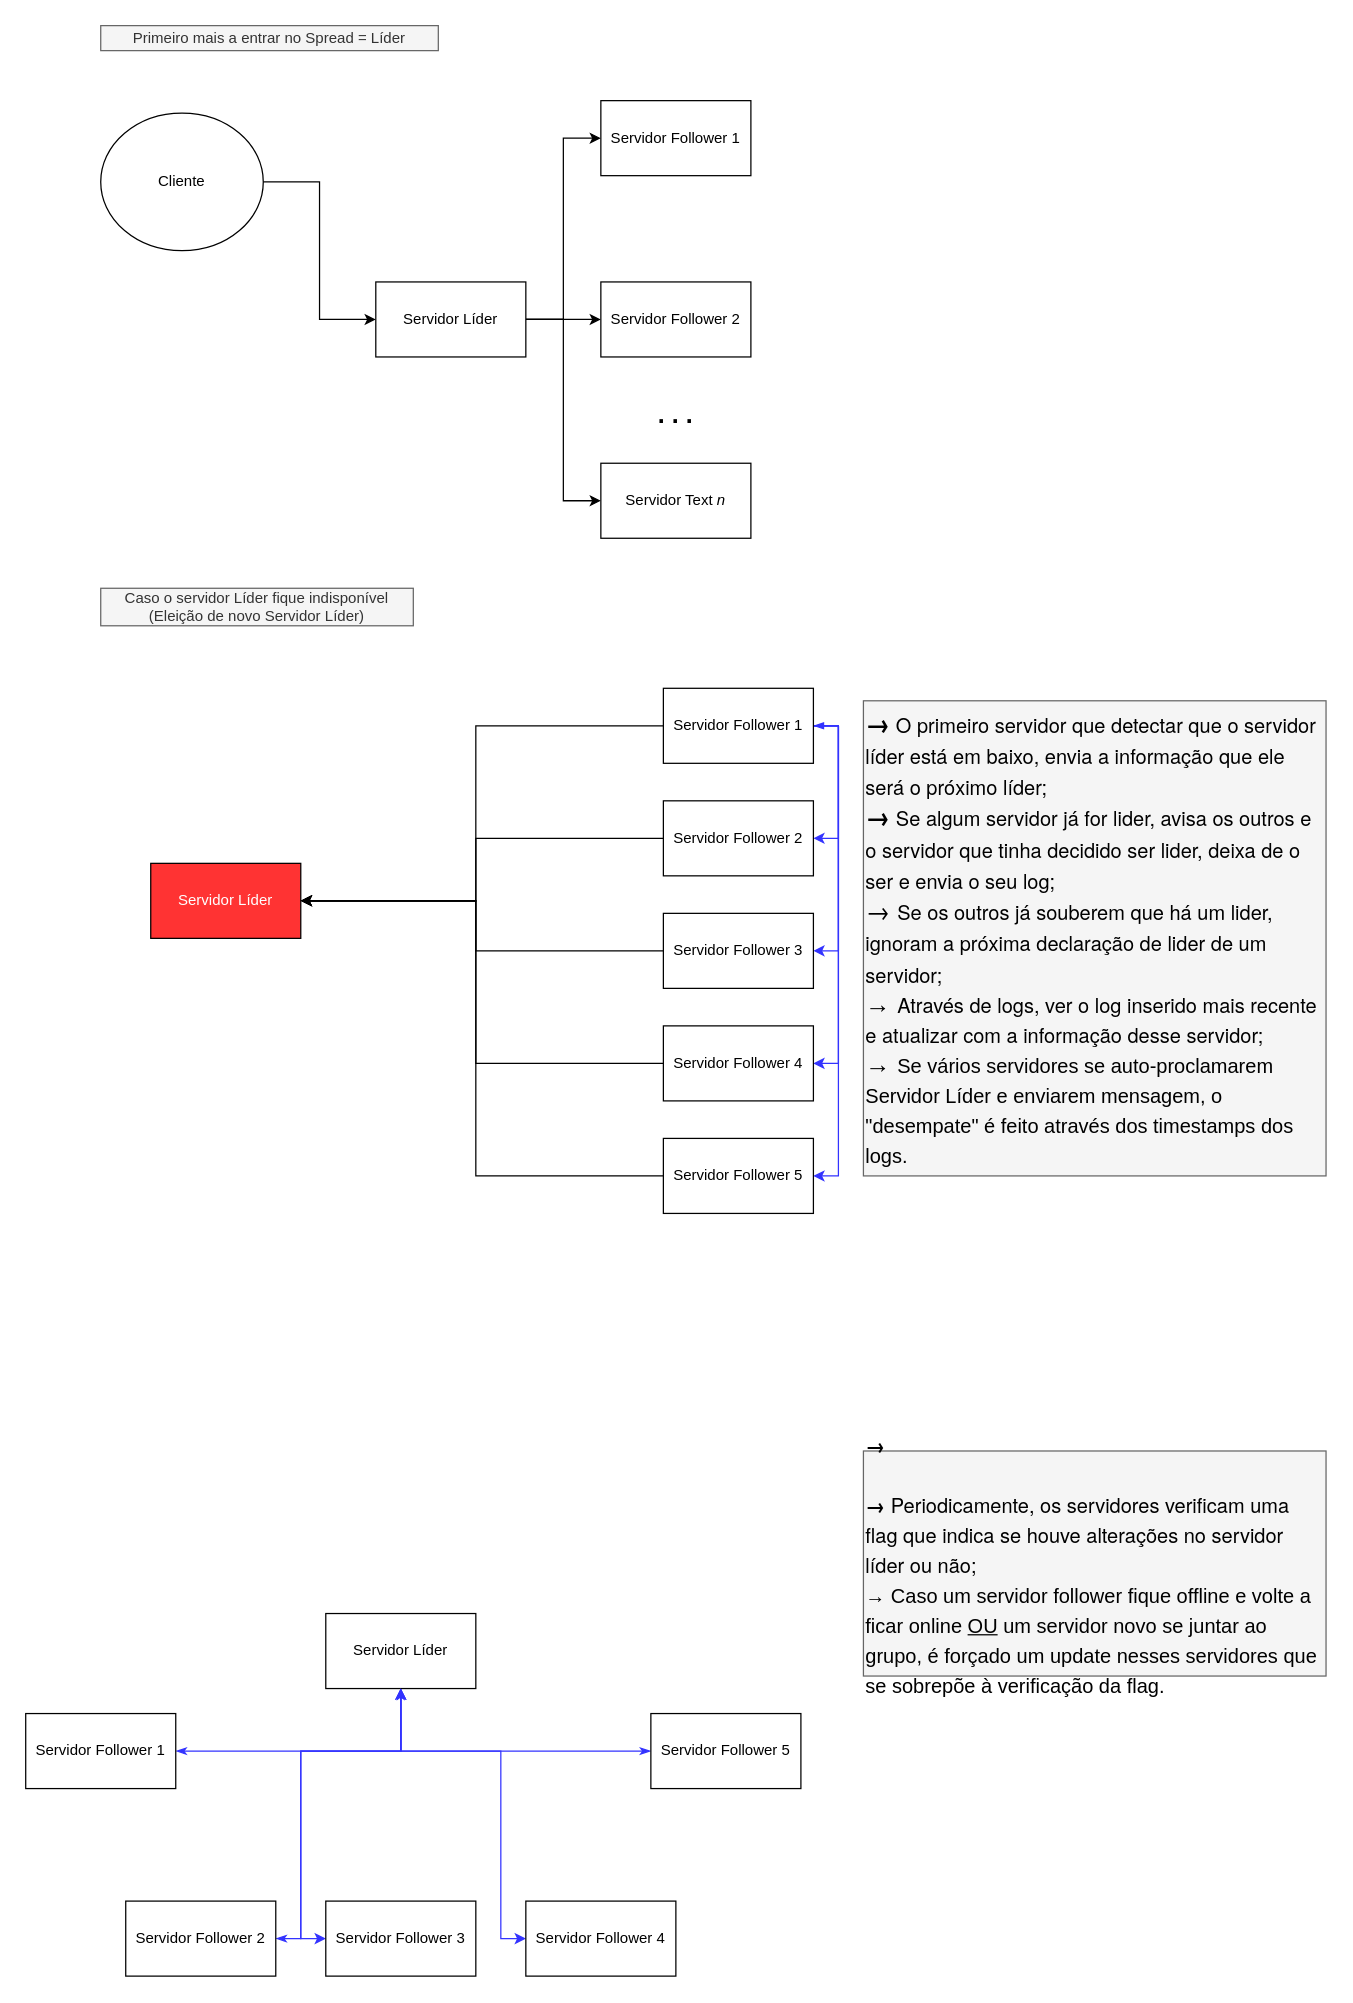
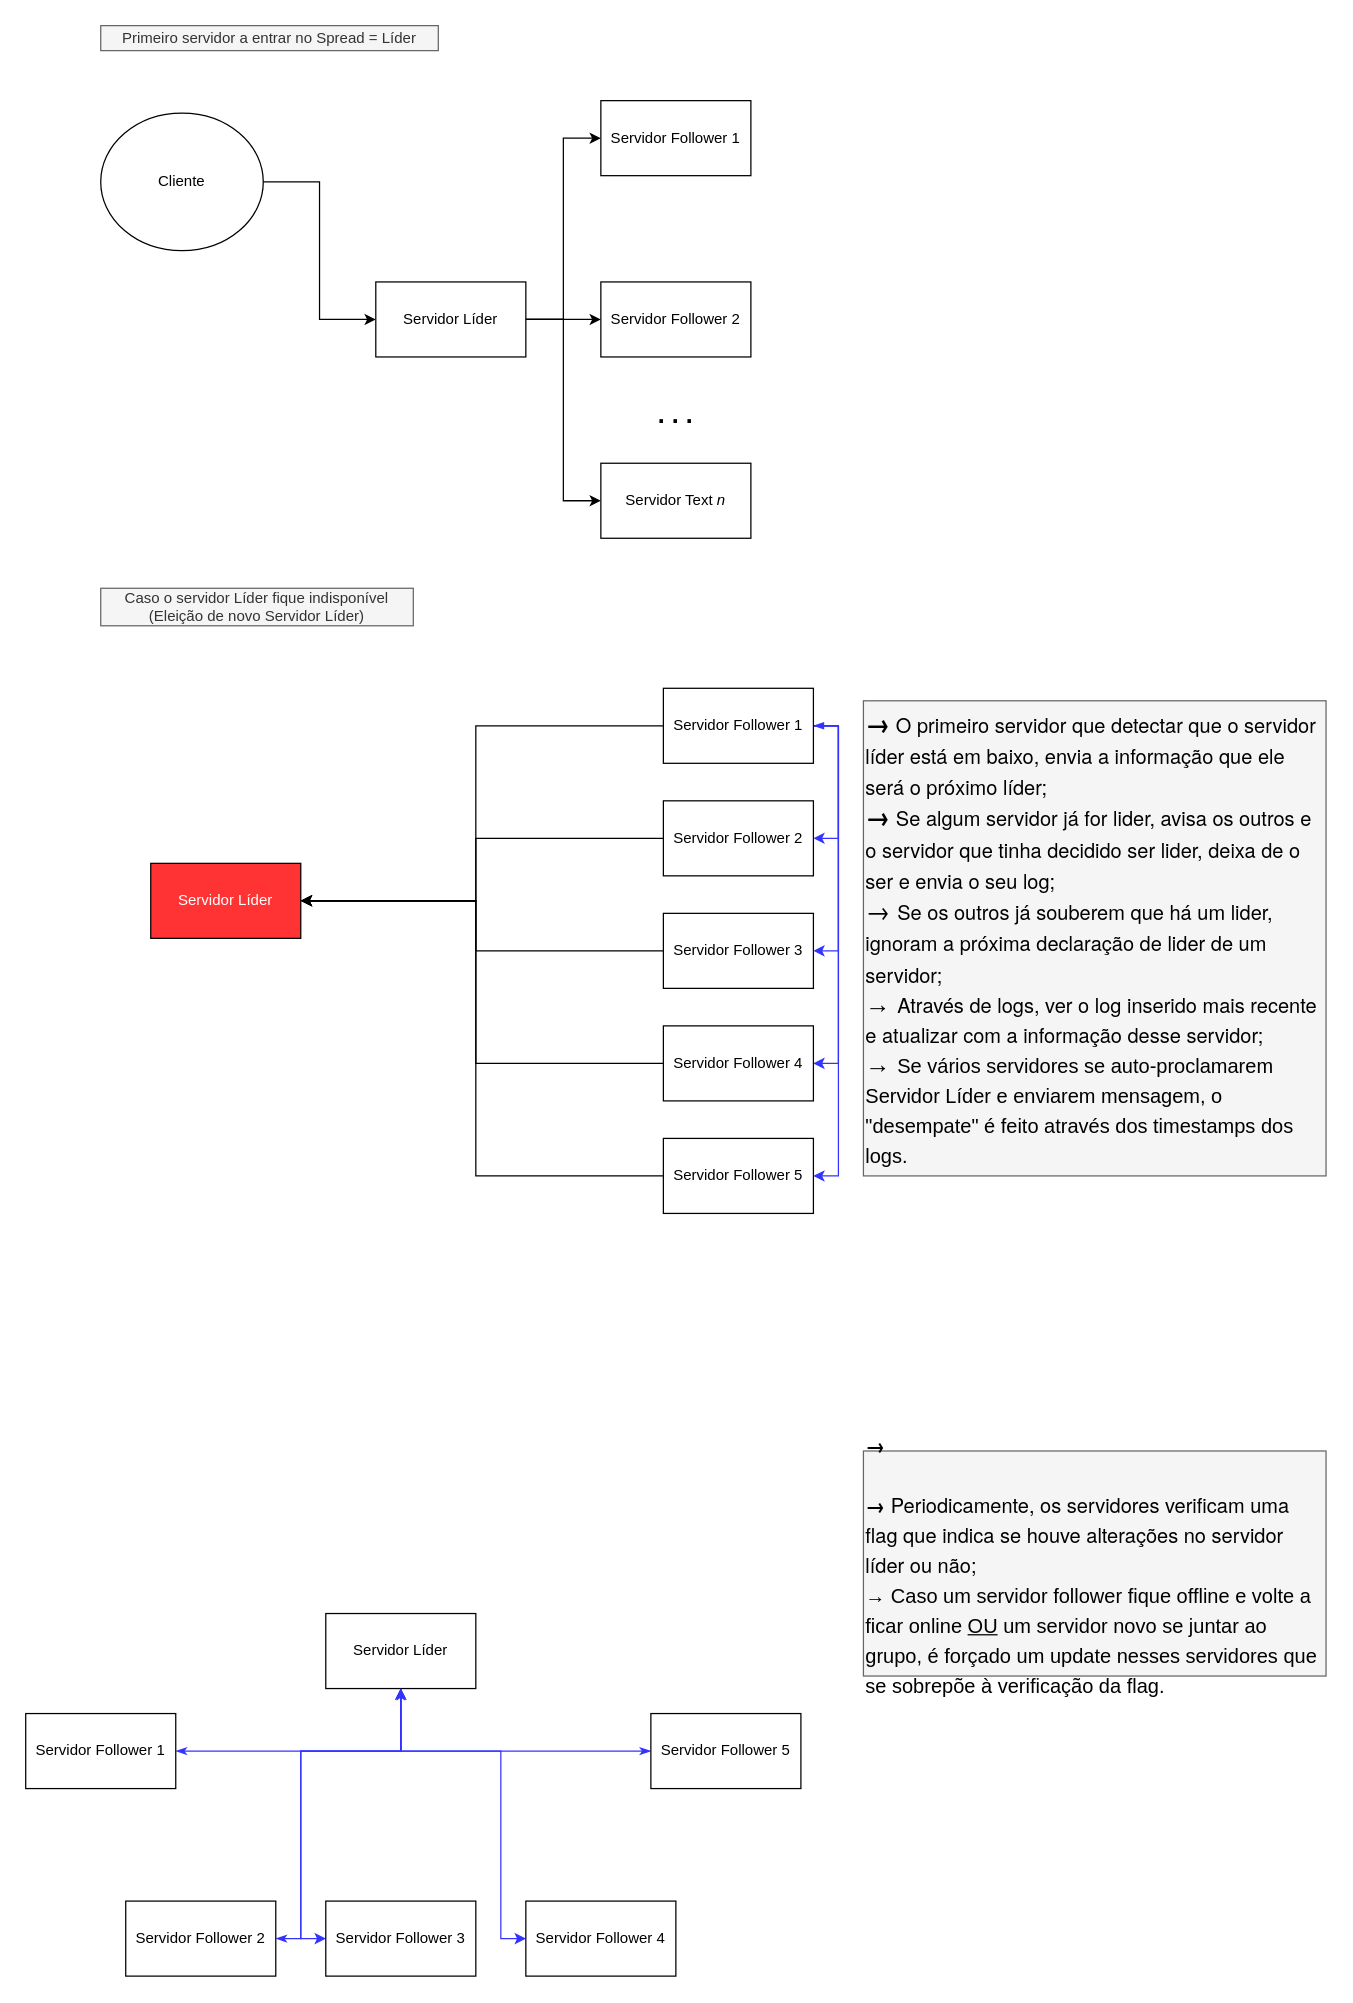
(269, 38) -> (269, 38)
